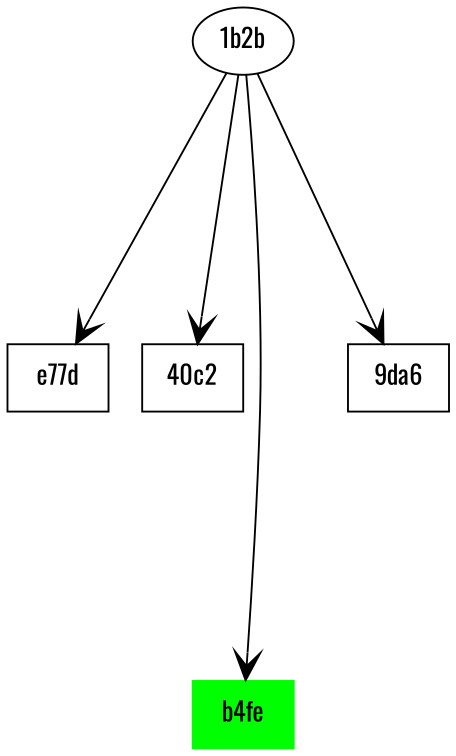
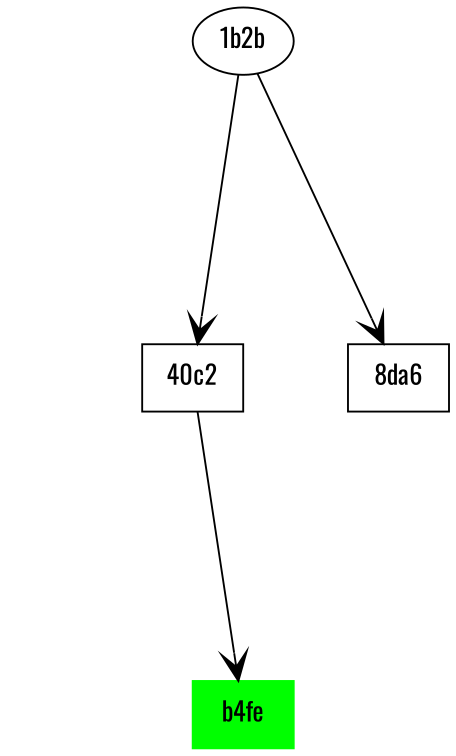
(261, 363) -> (216, 532)
(58, 378) -> none
(398, 378) -> (398, 378)
